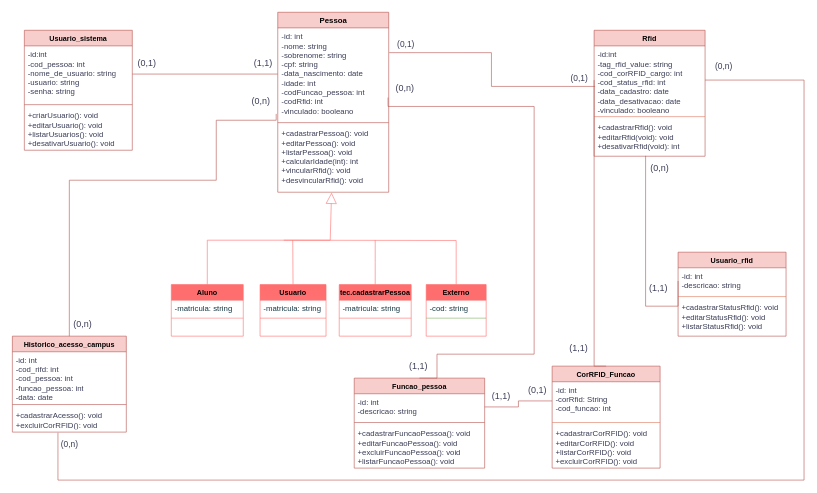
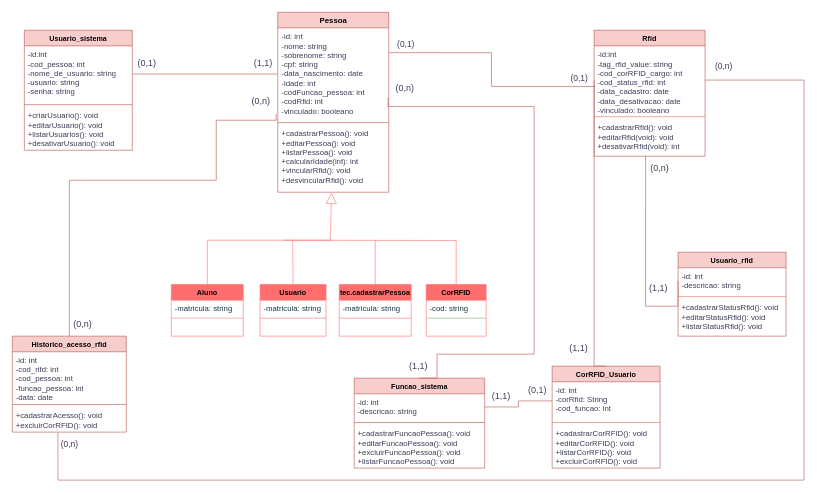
(456, 293) -> (456, 293)
(69, 345) -> (69, 345)
(606, 375) -> (606, 375)
(420, 387) -> (420, 387)
